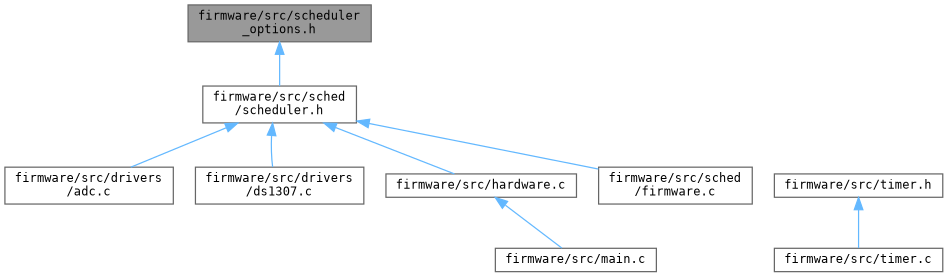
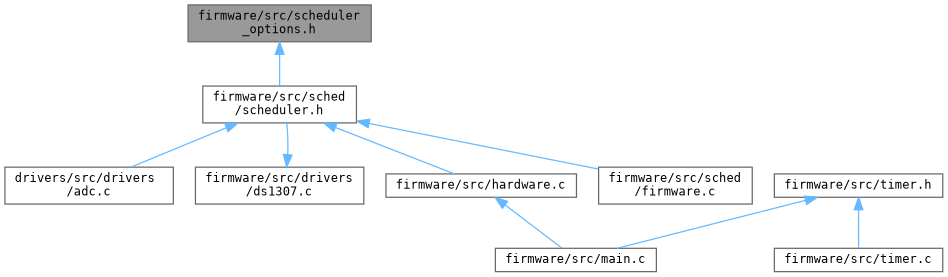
(271, 151) -> (288, 139)
(89, 186) -> (89, 186)
none -> (711, 224)
